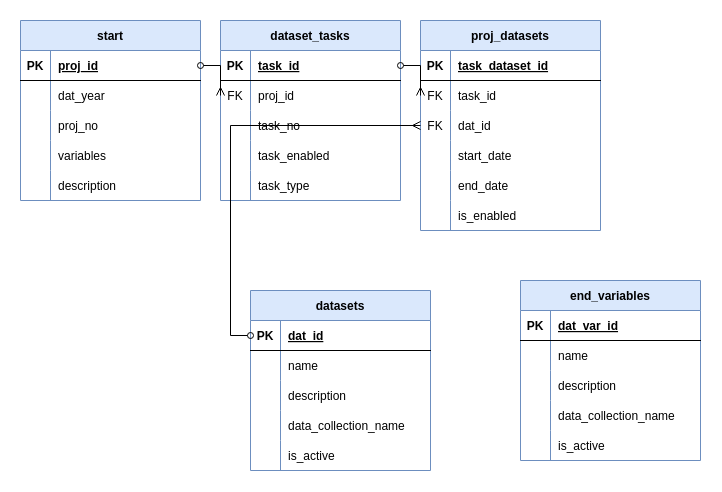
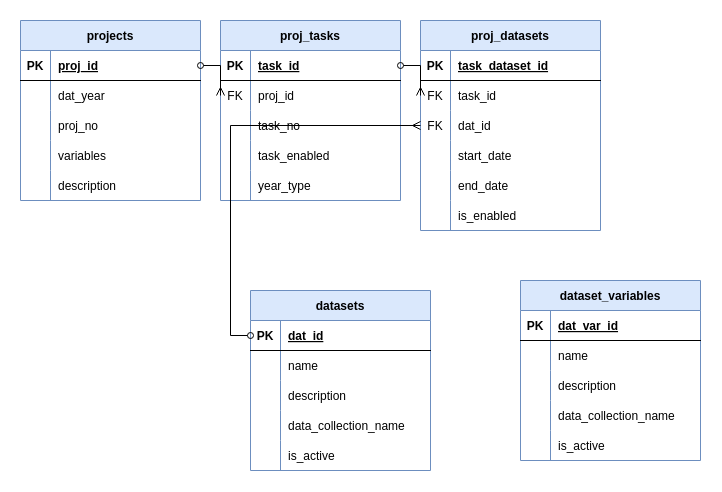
(110, 36) -> (110, 36)
(310, 36) -> (310, 36)
(288, 186) -> (288, 186)
(610, 296) -> (610, 296)
